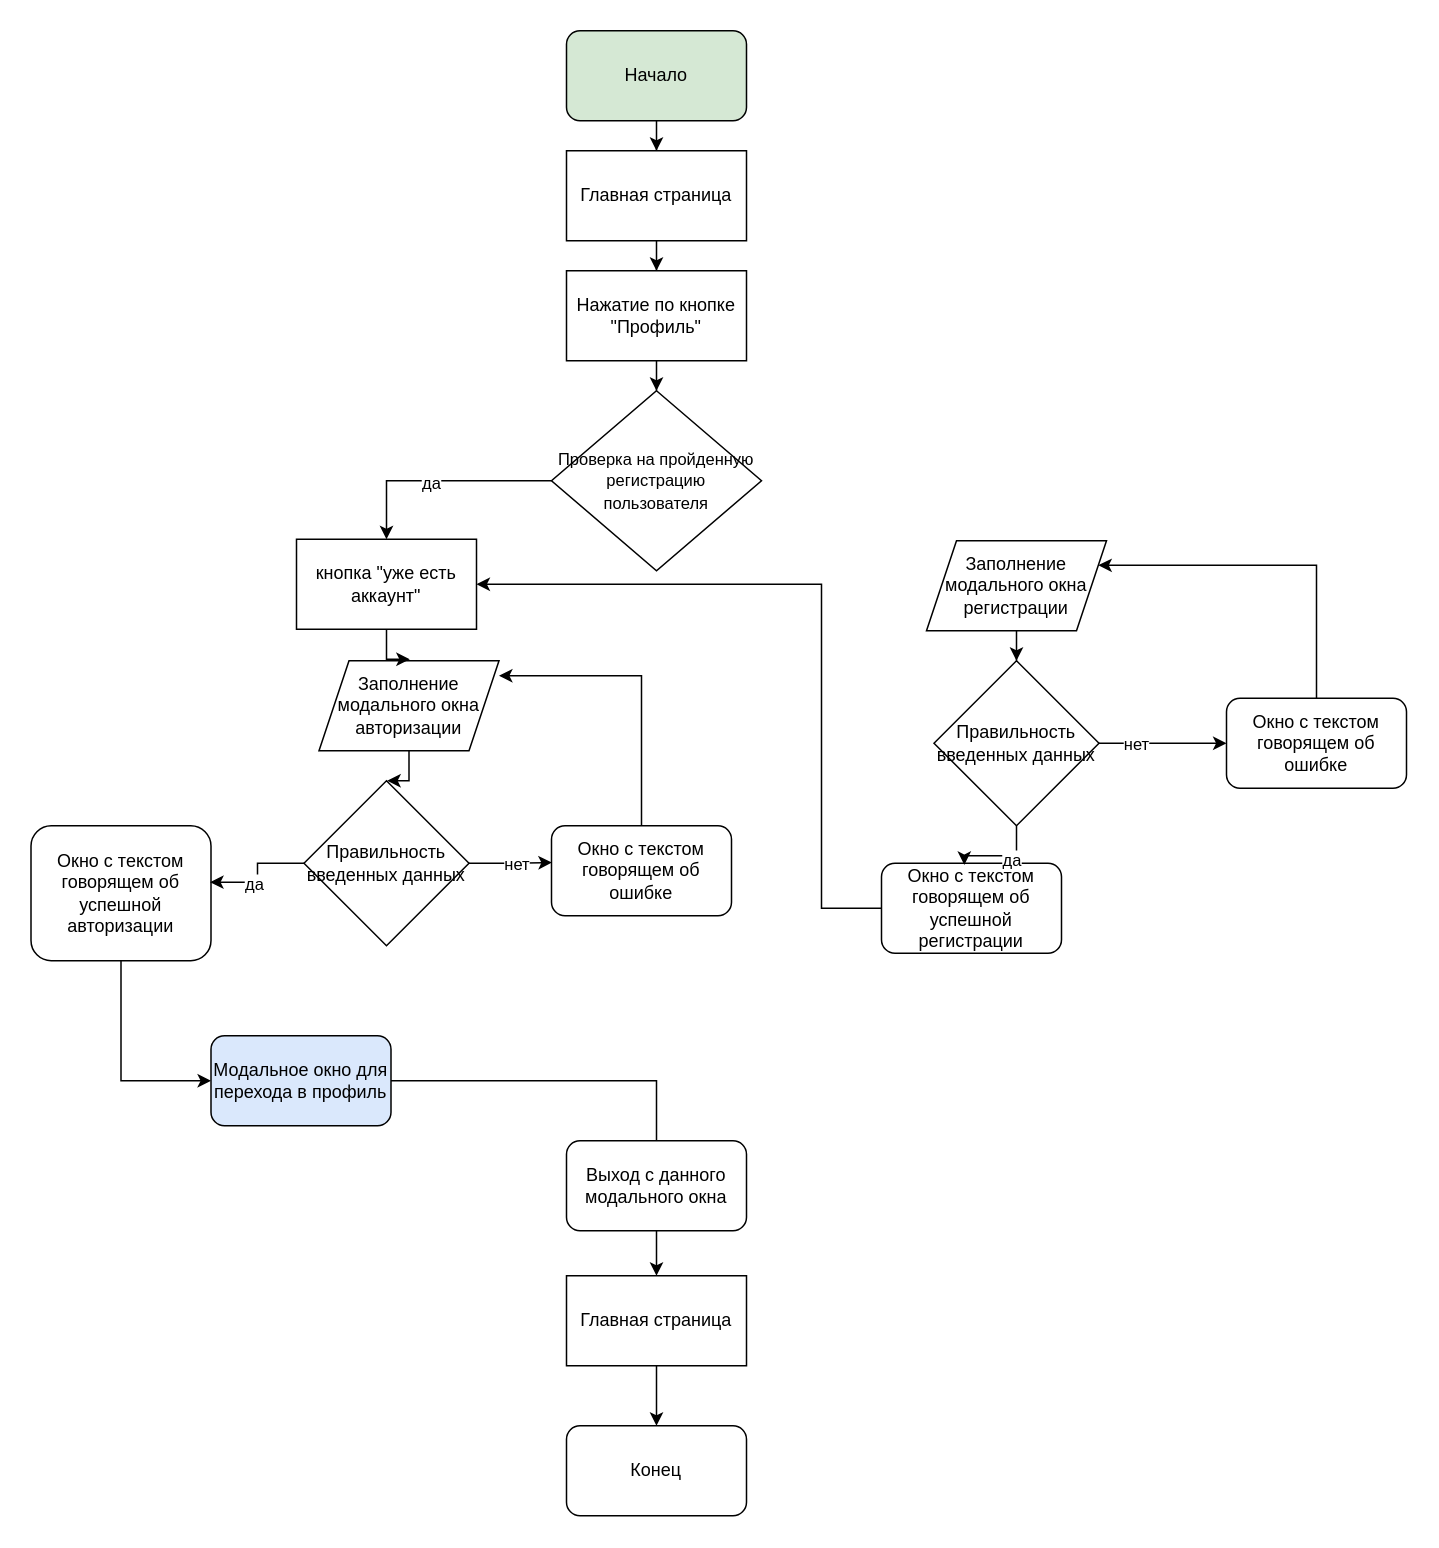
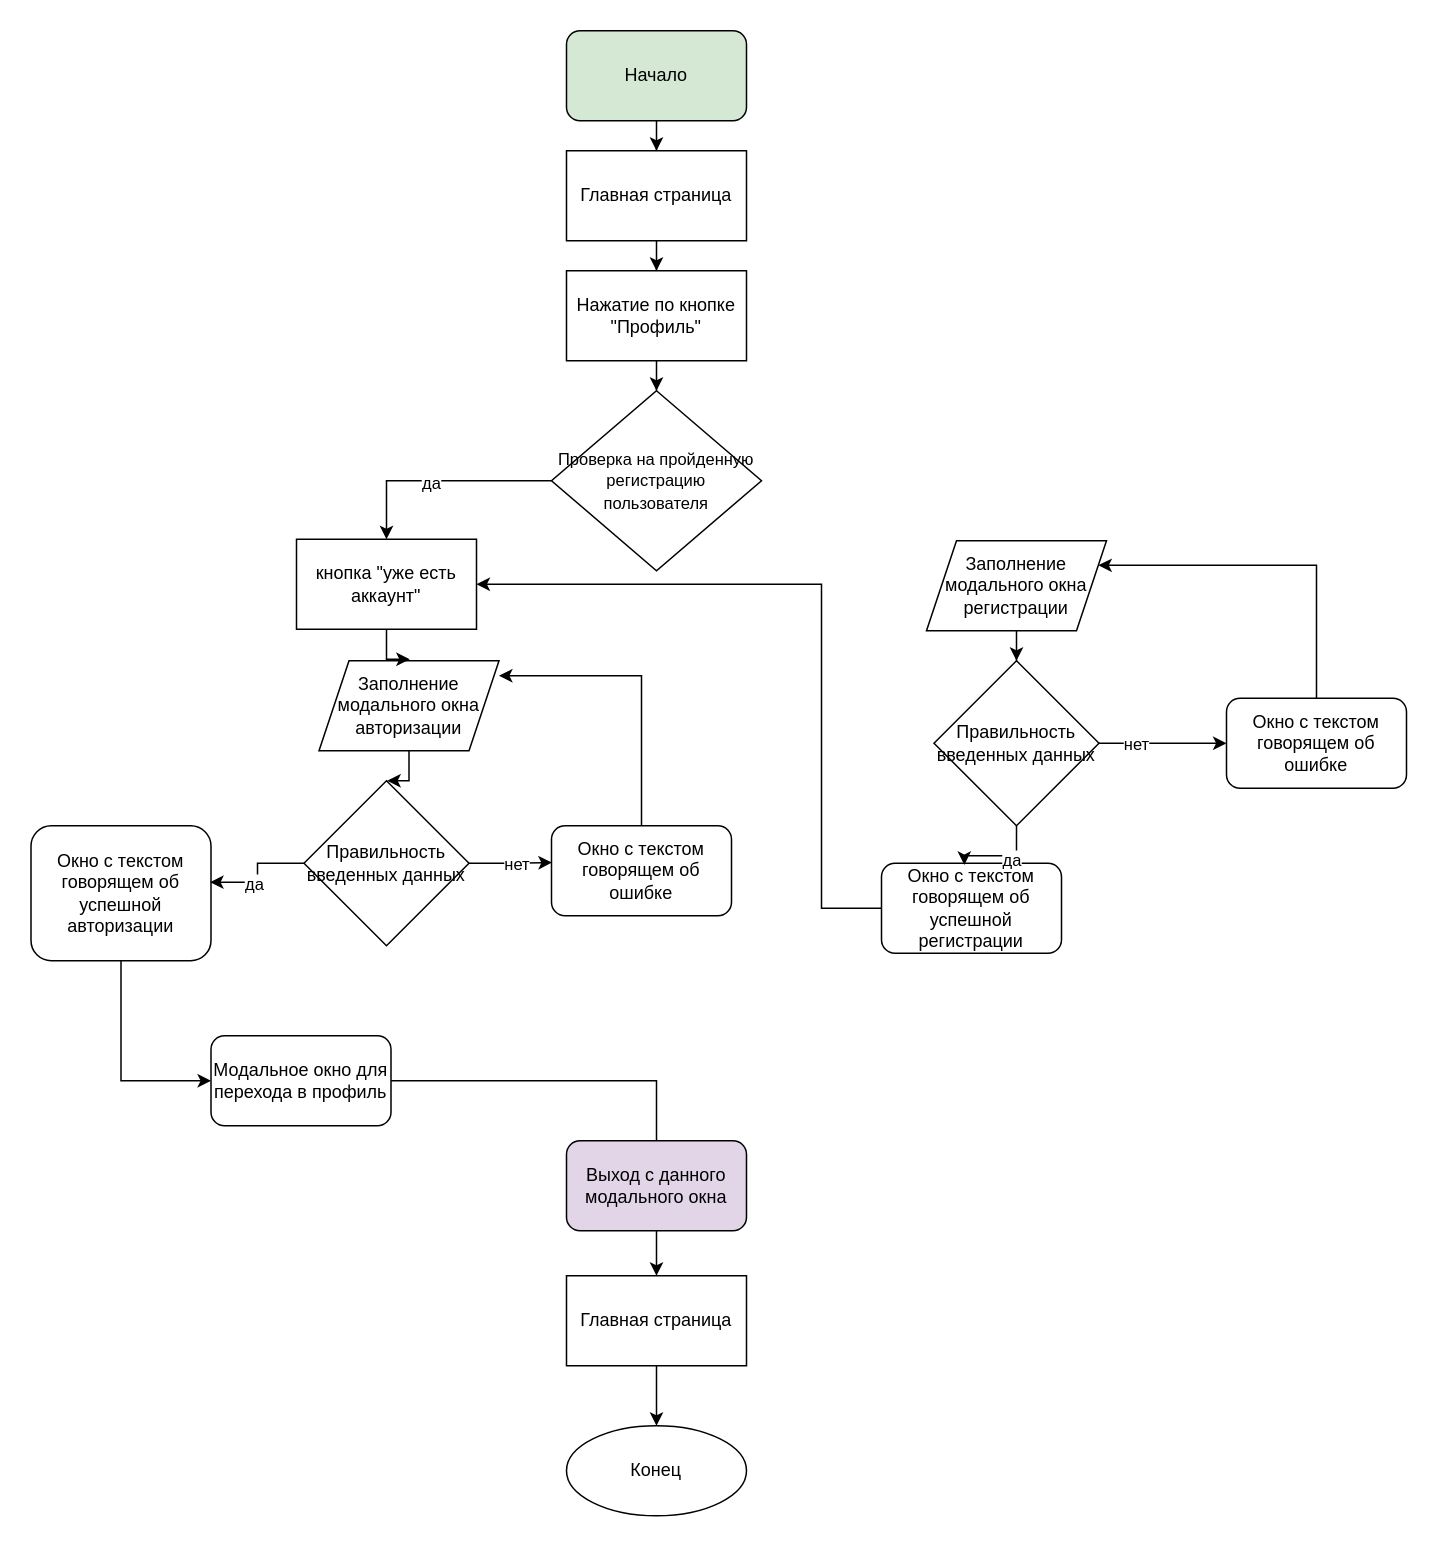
(301, 1081) -> (301, 1081)
(656, 1186) -> (656, 1186)
(656, 1471) -> (656, 1471)
